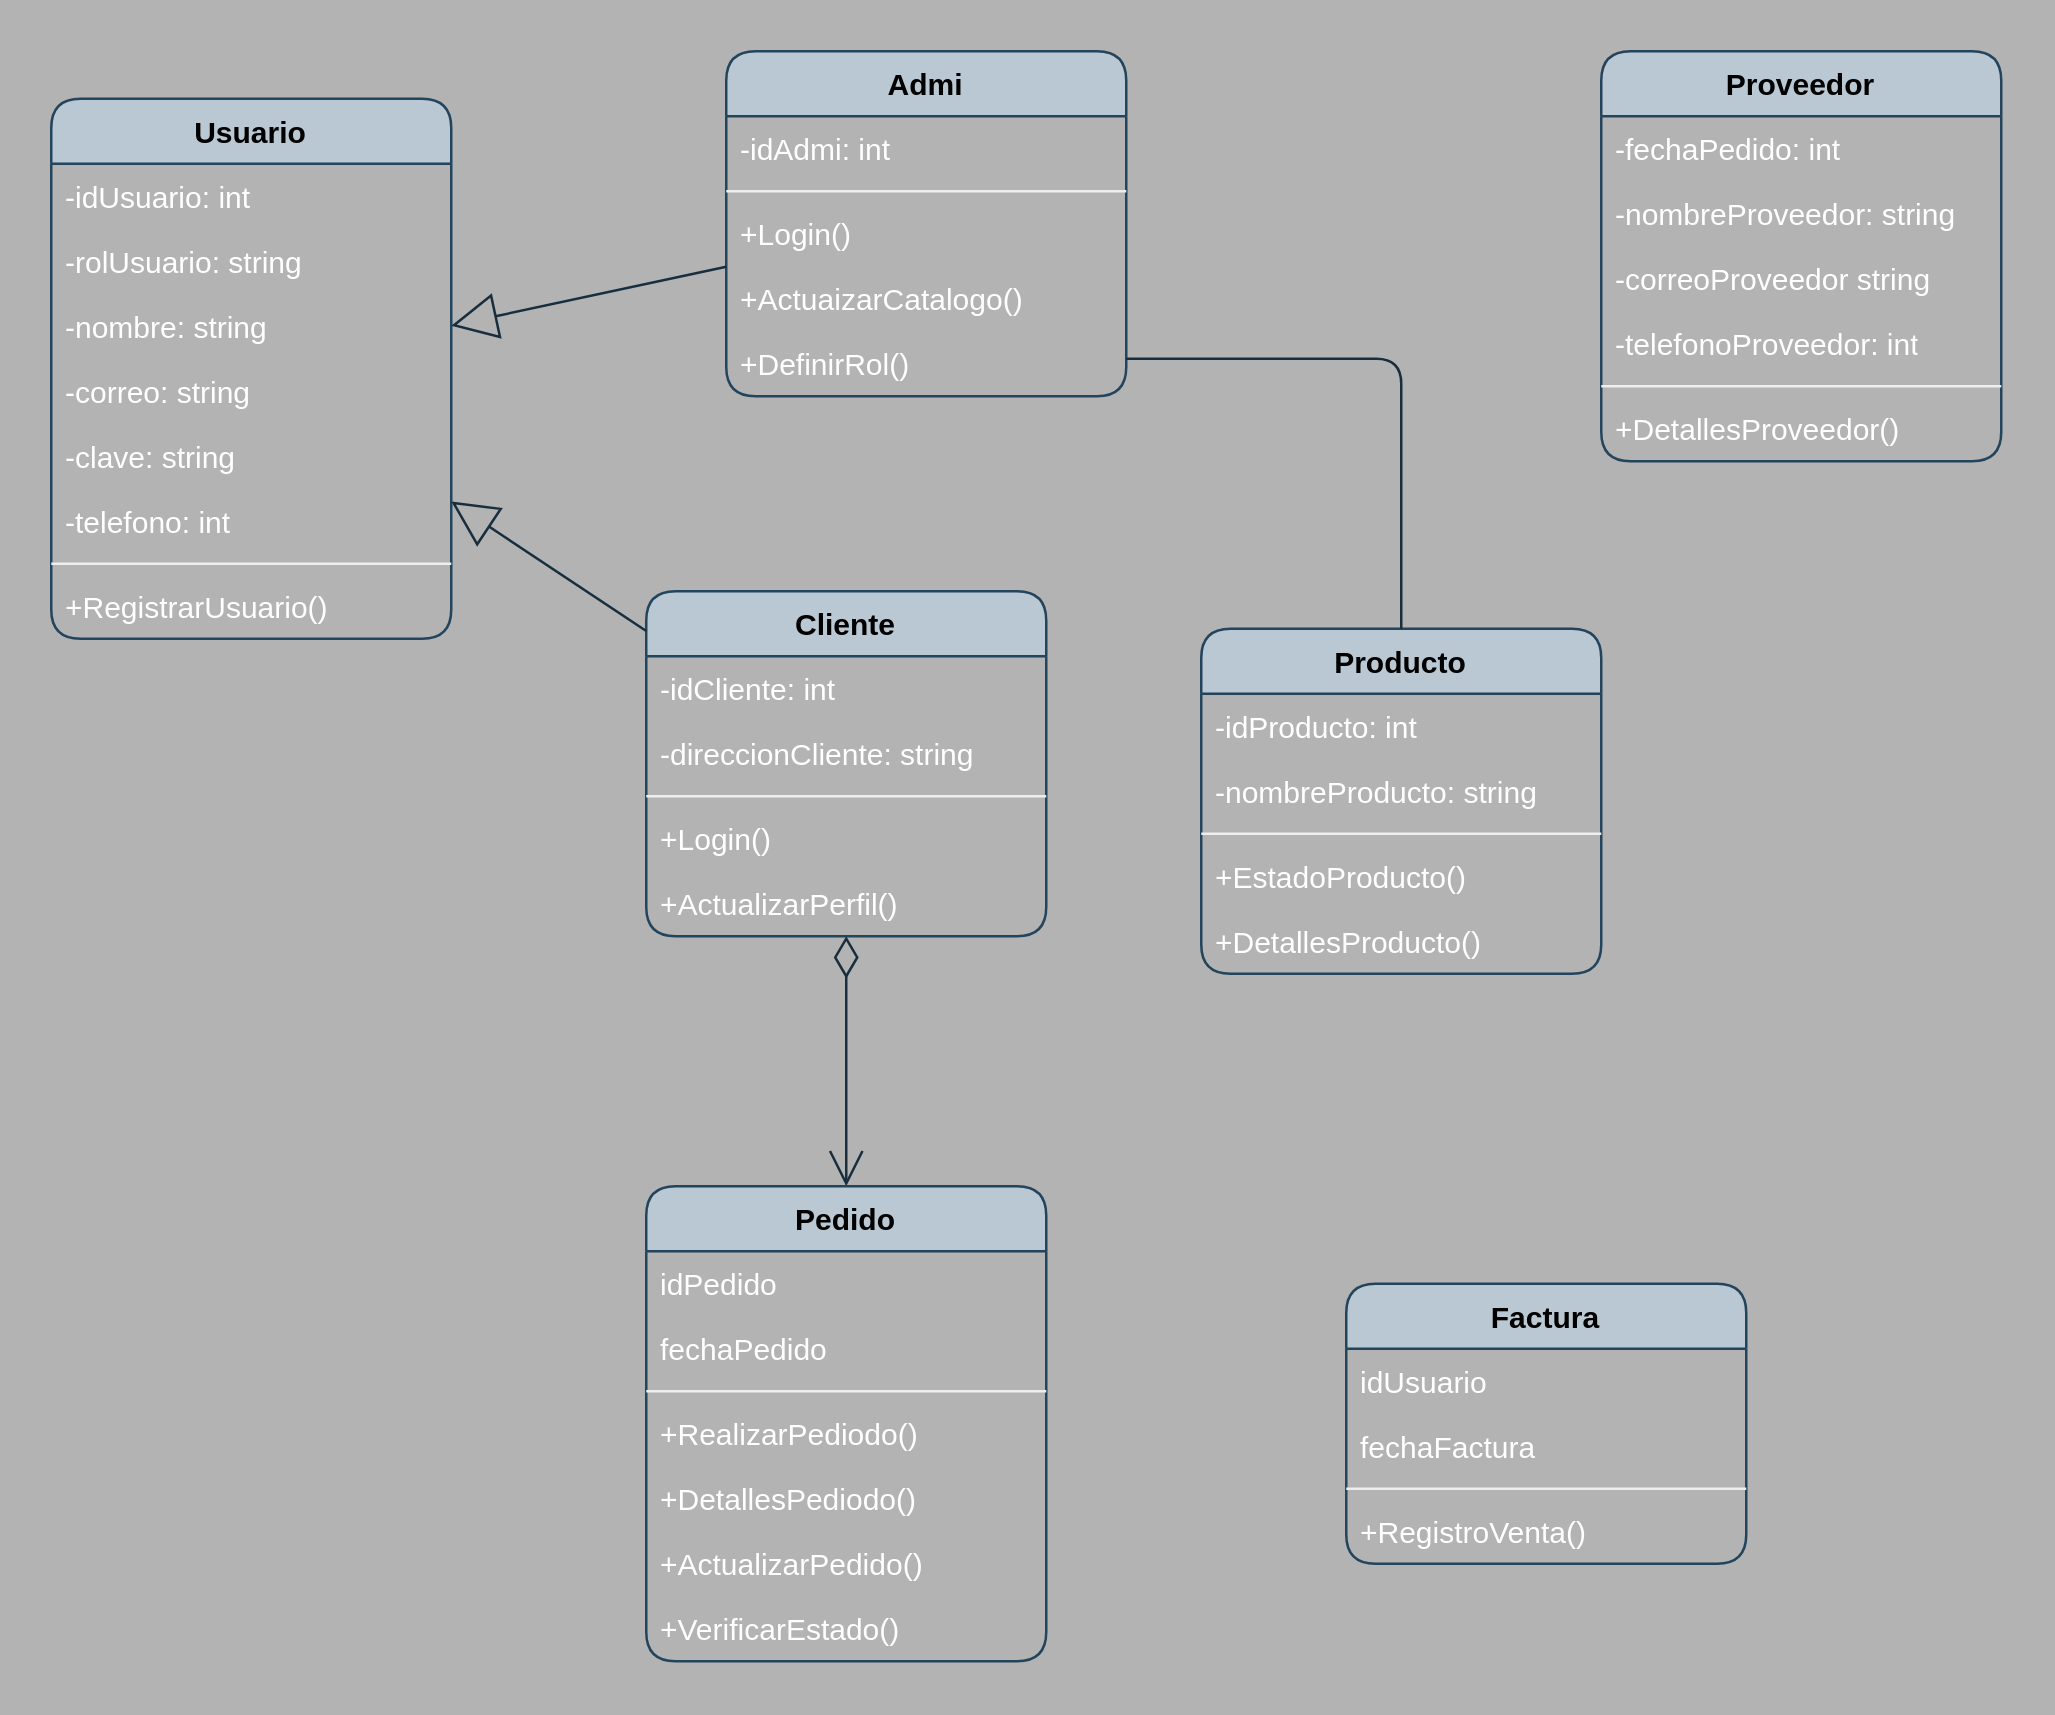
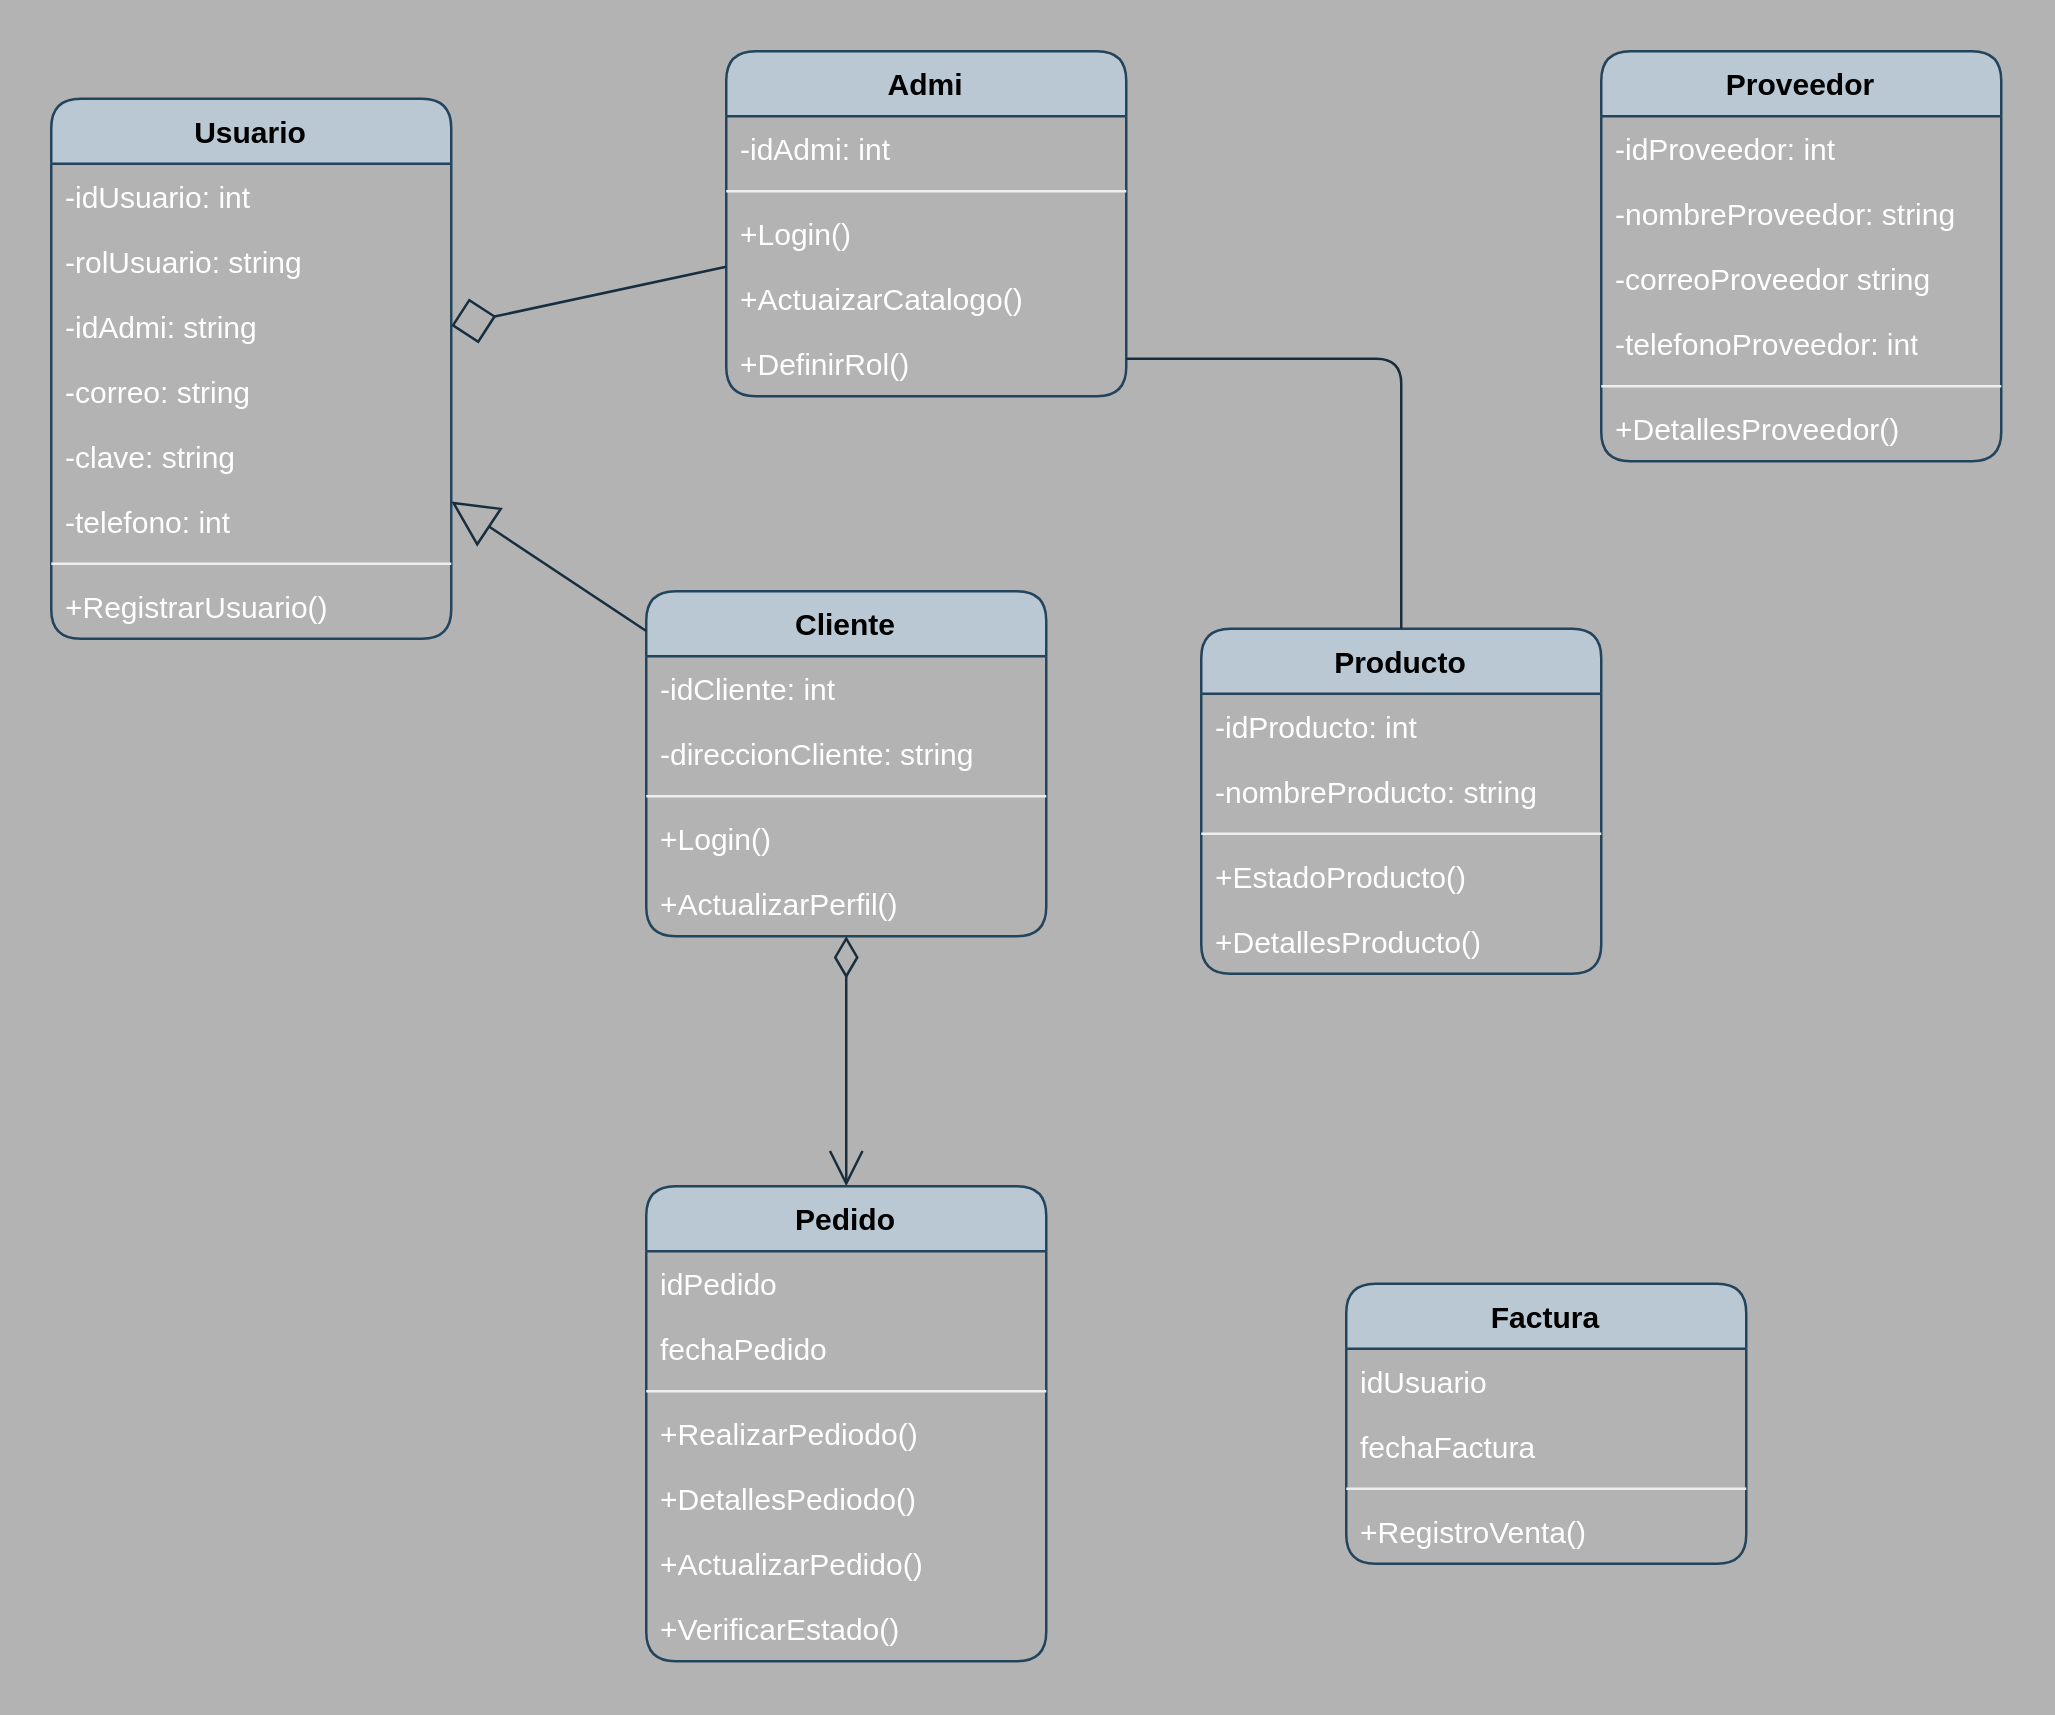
(1743, 152) -> (1743, 152)
(497, 316) -> (496, 316)
(181, 329) -> (173, 329)
